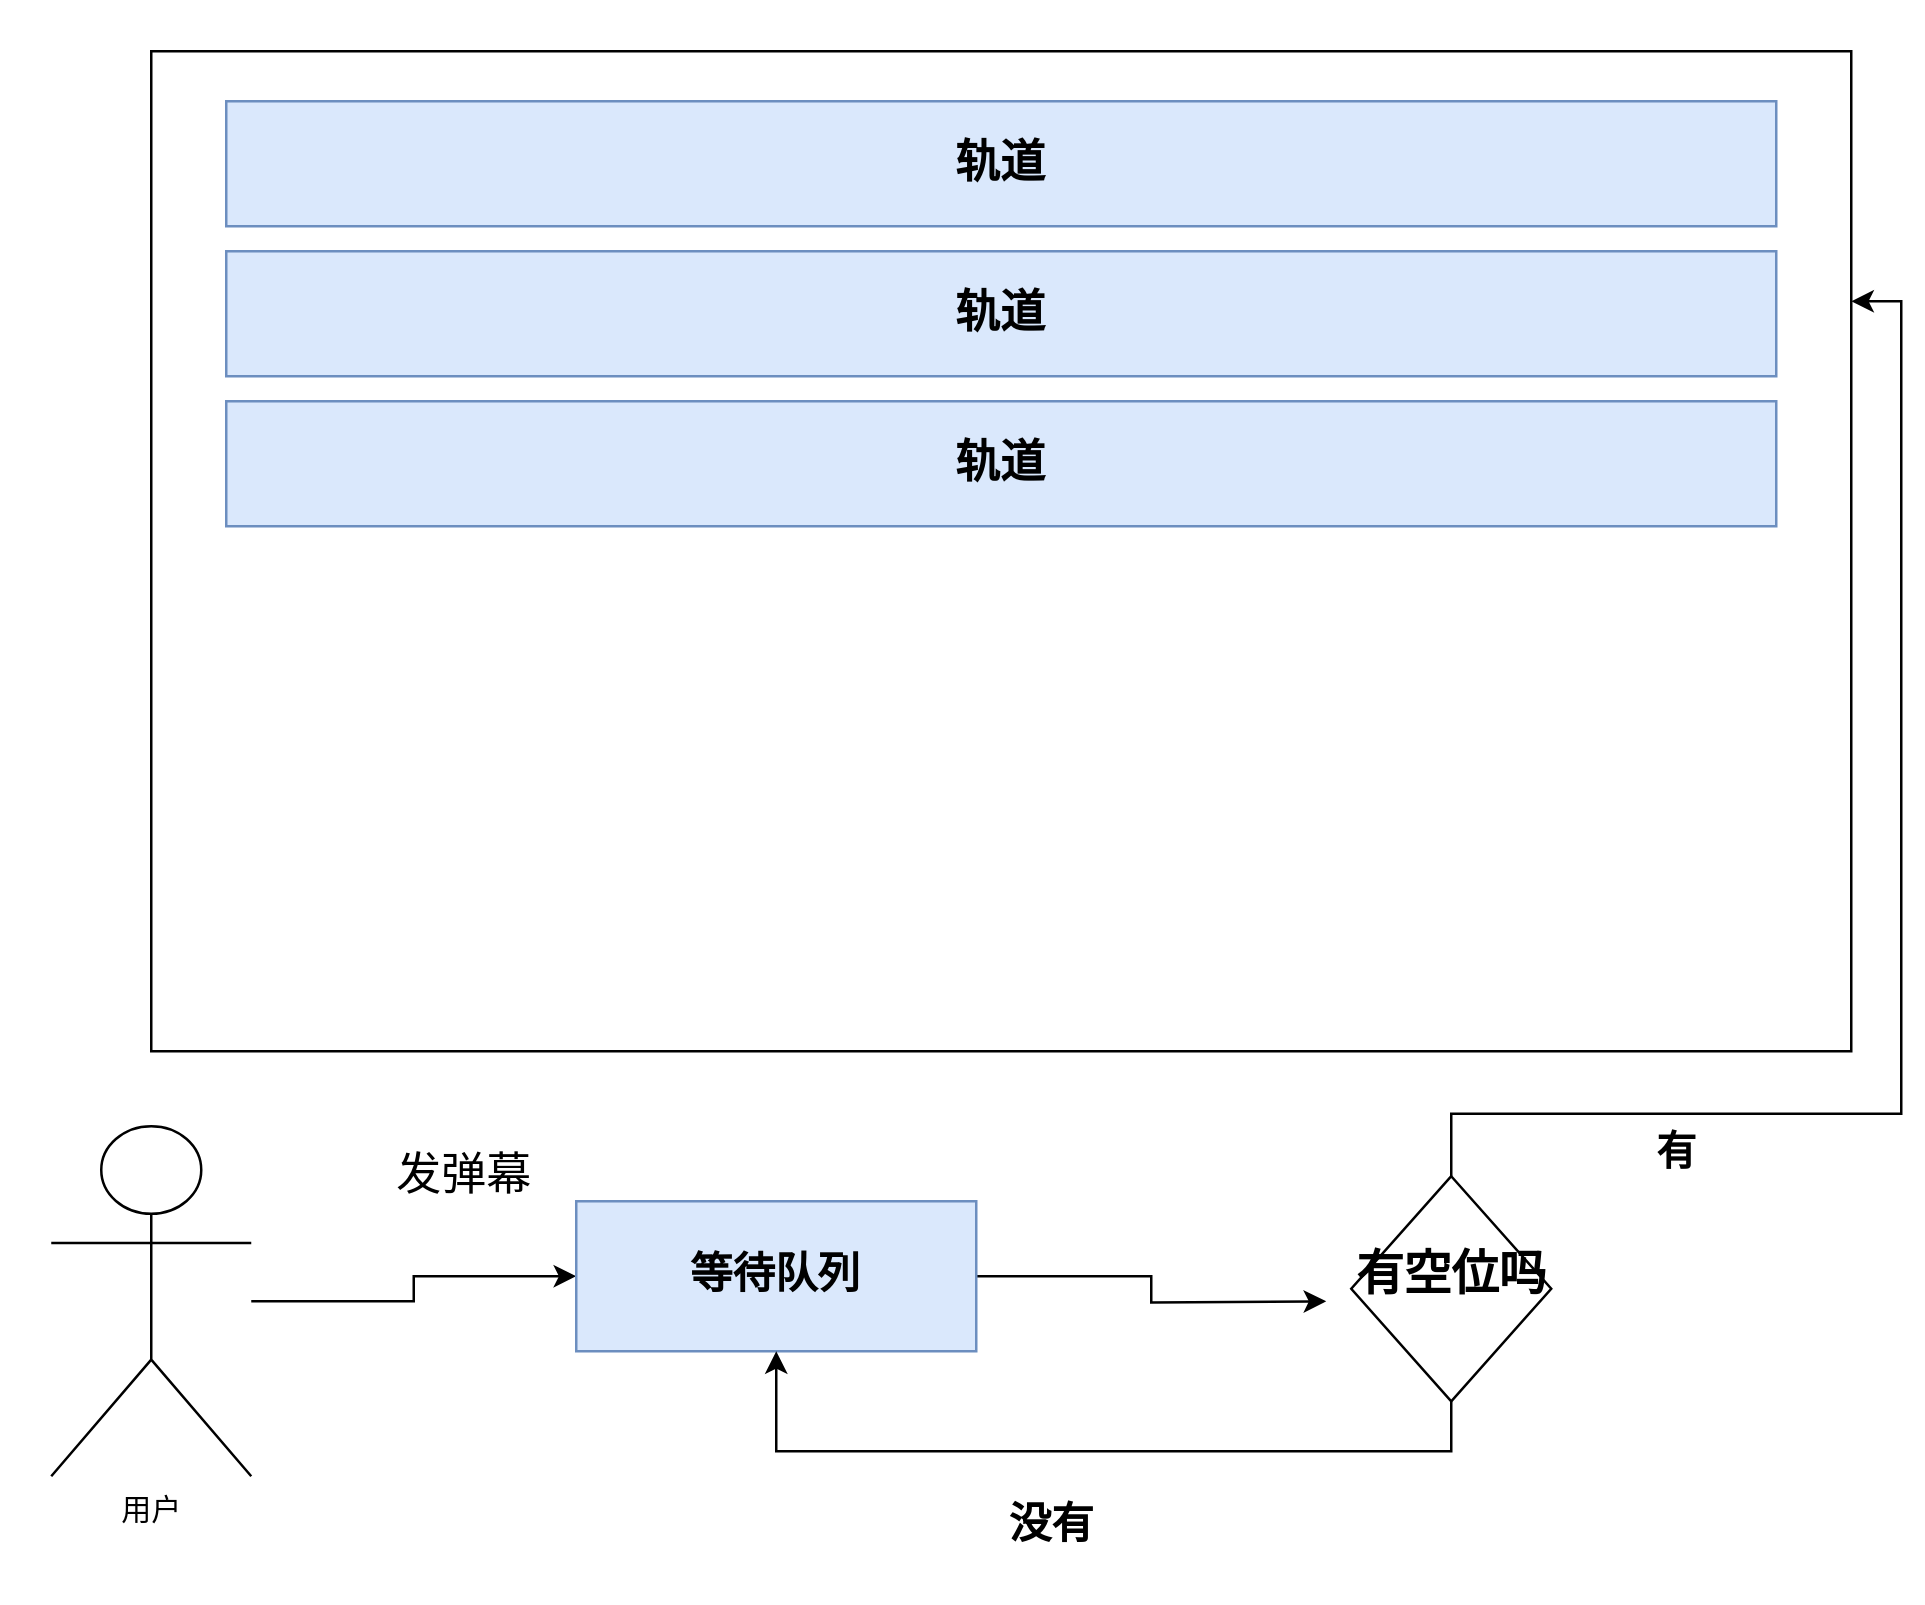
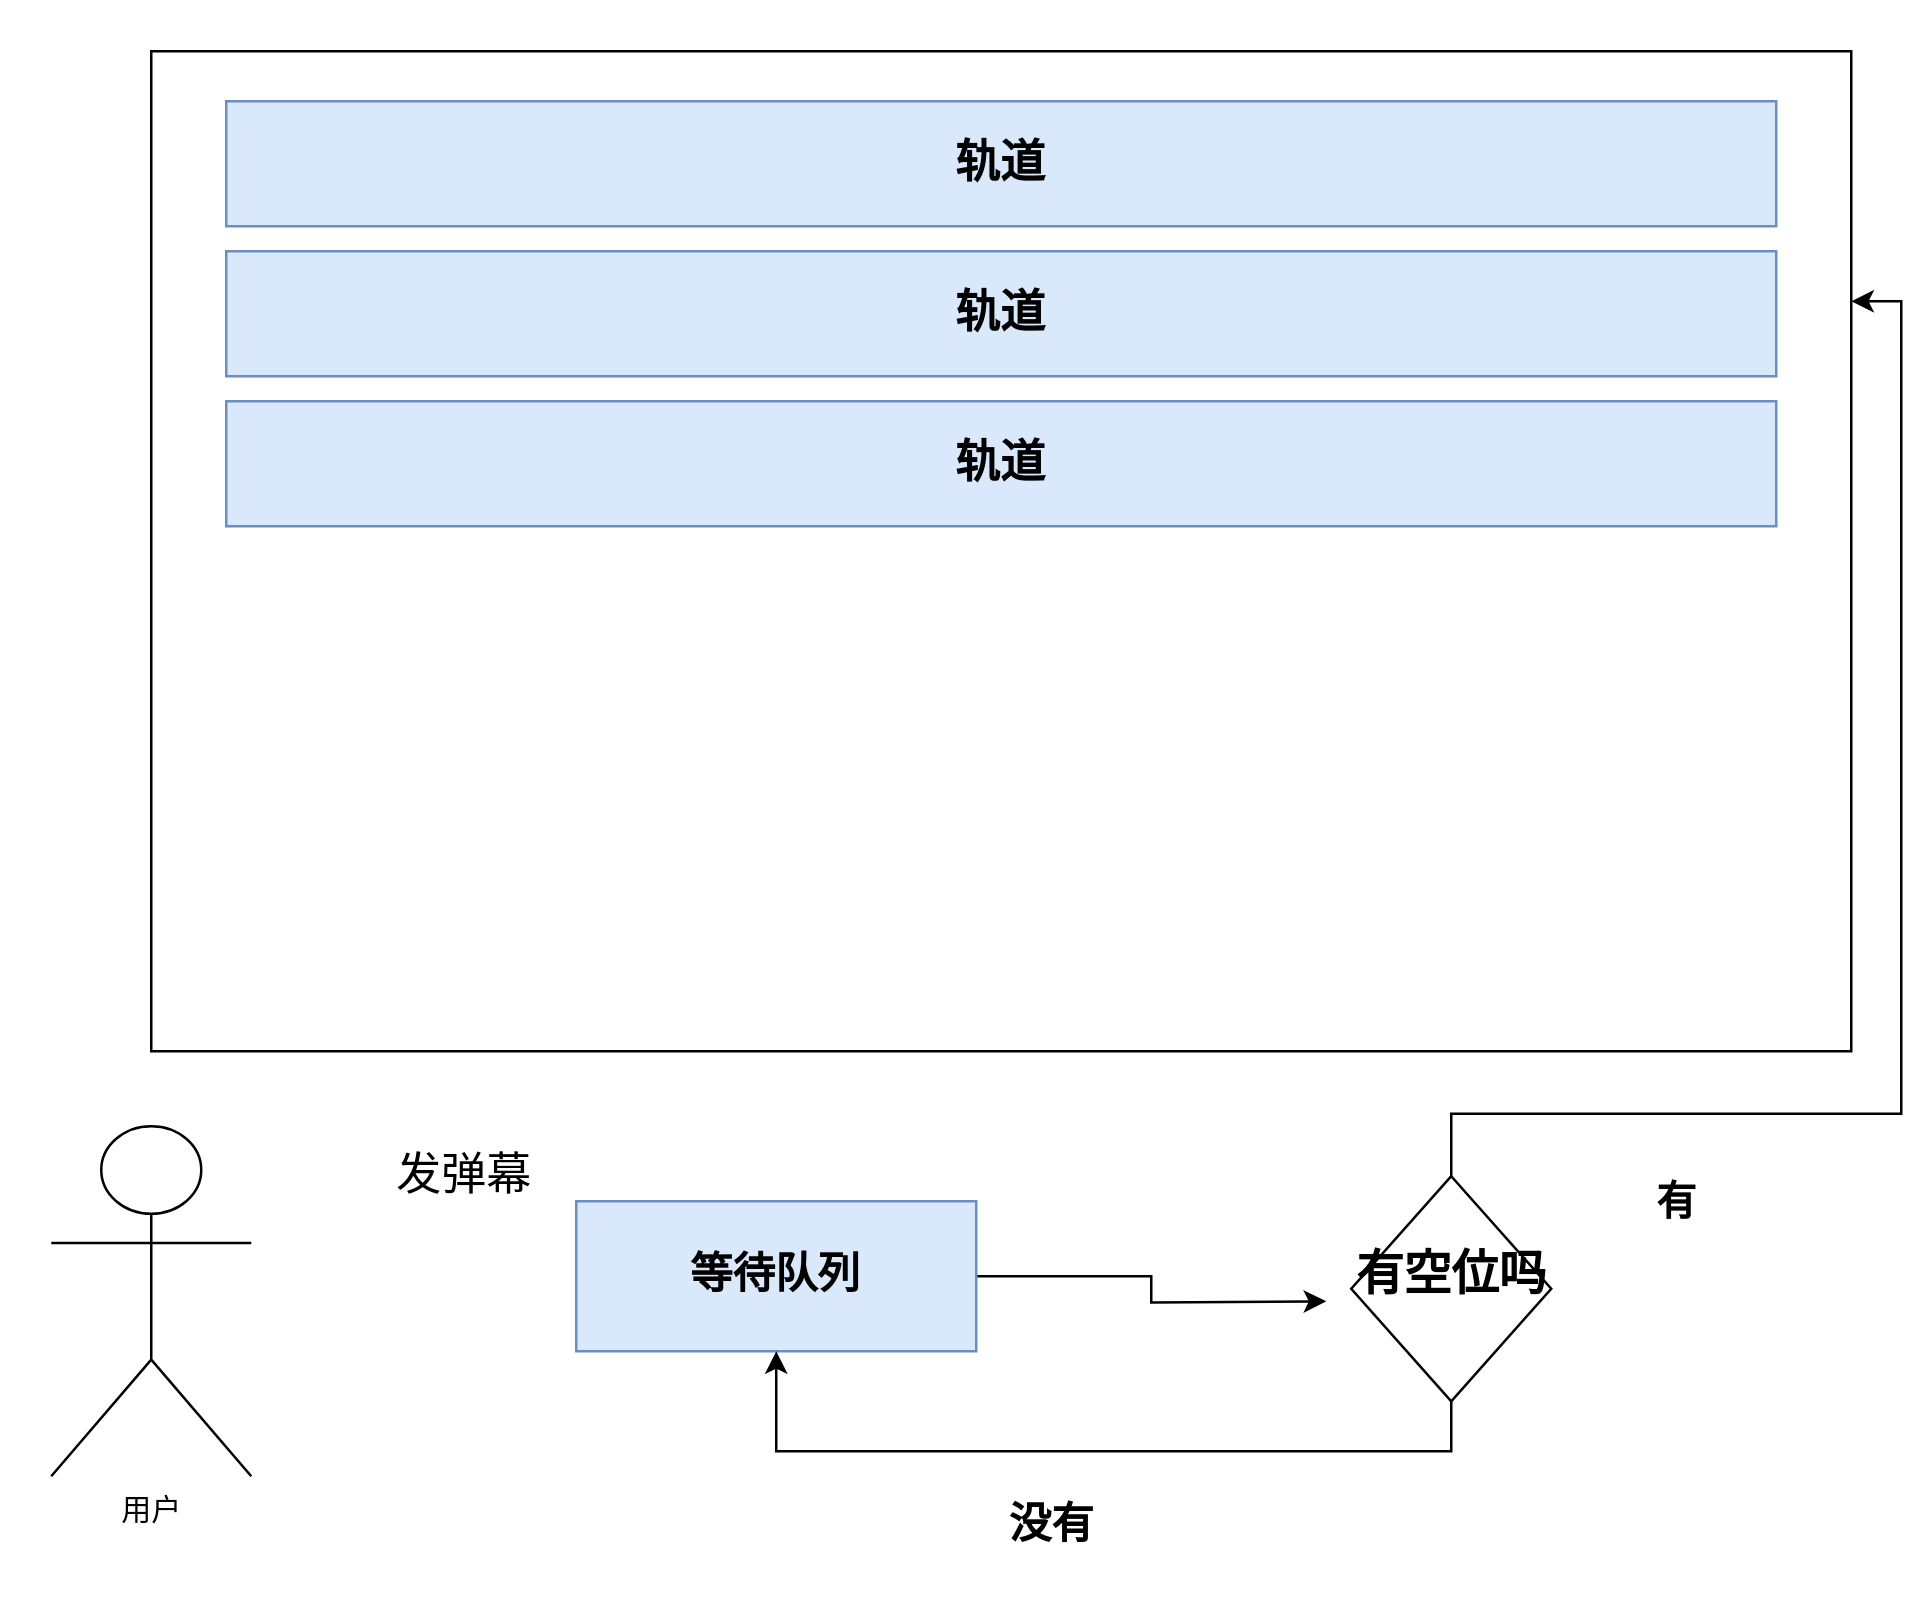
(1676, 1151) -> (1676, 1201)
(414, 1297) -> none
